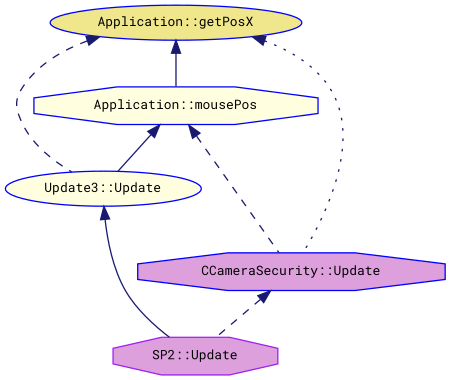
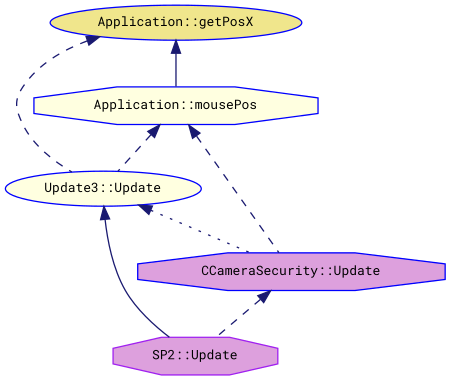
(343, 132) -> (201, 232)
(135, 153) -> (135, 153)
